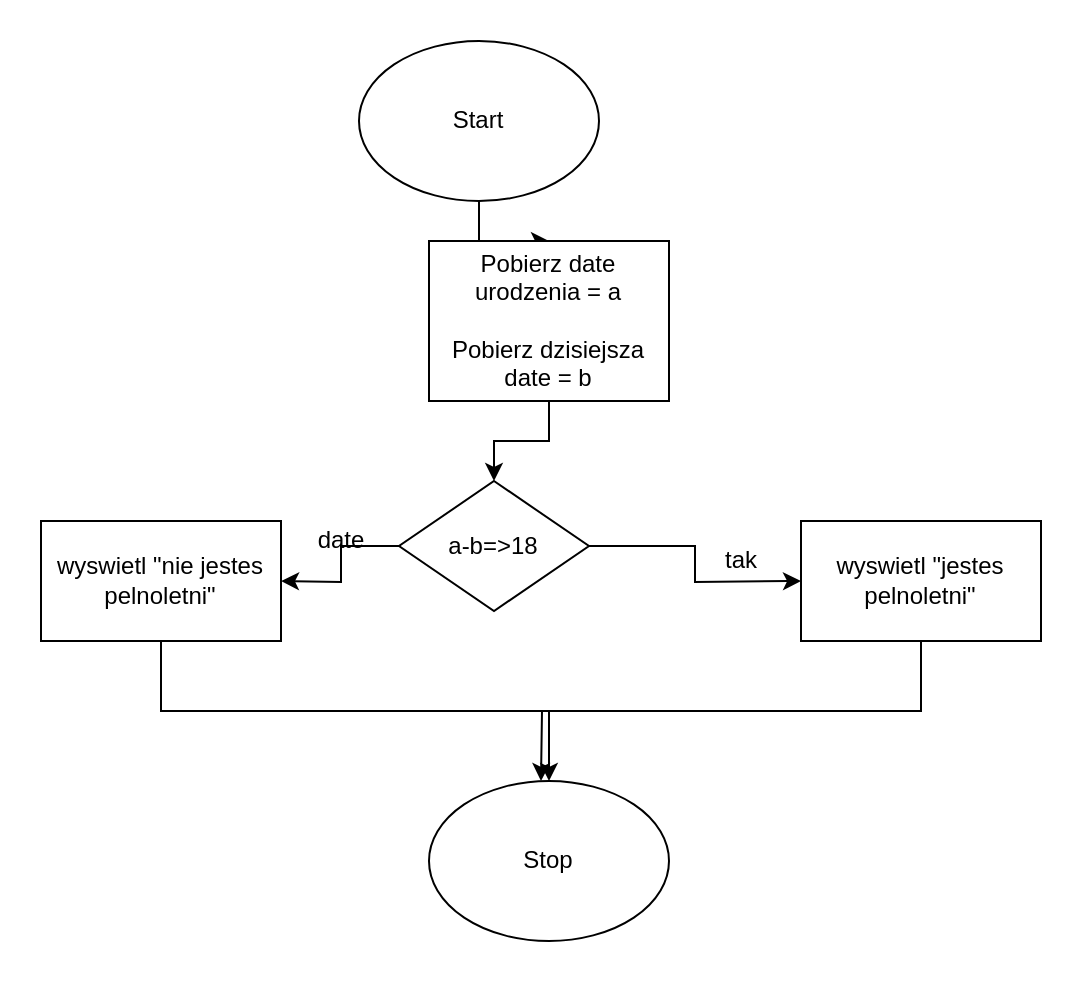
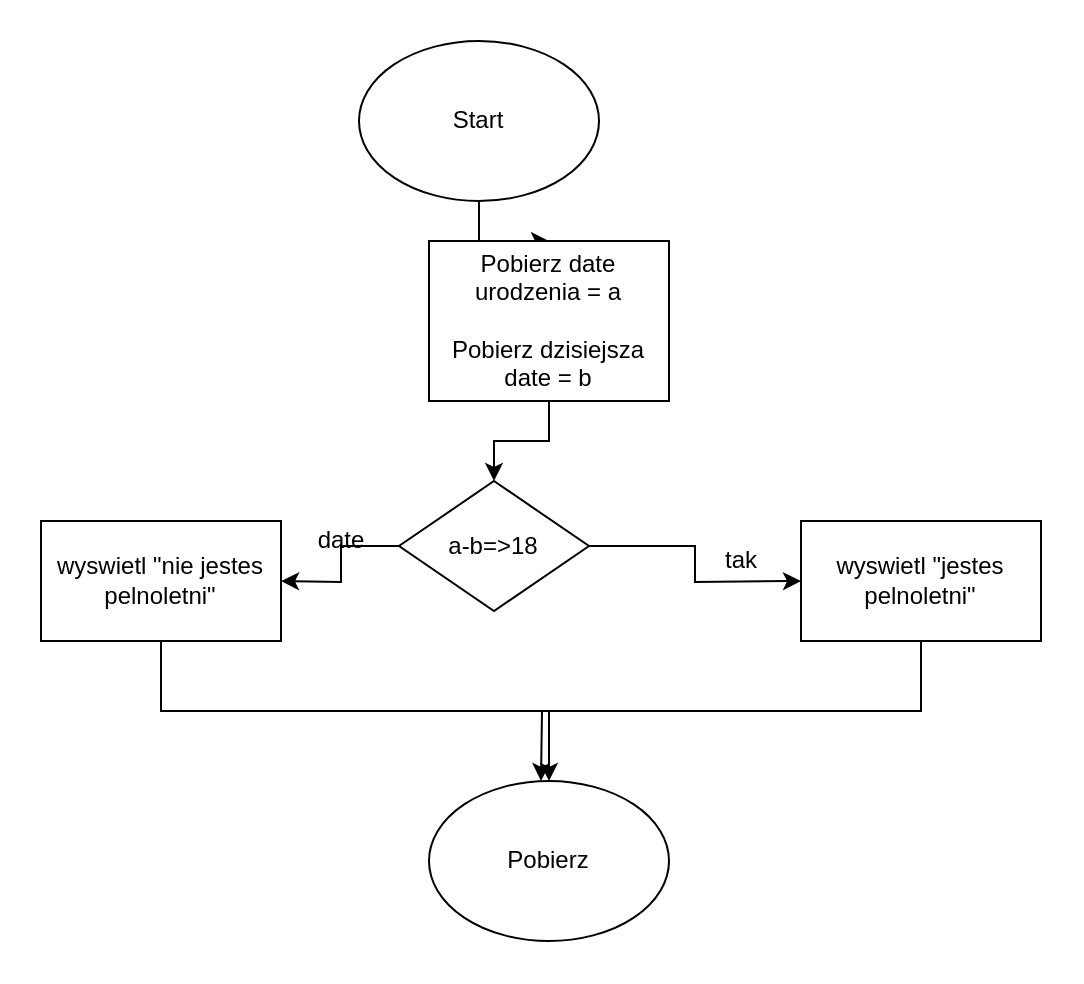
(549, 861) -> (549, 861)
